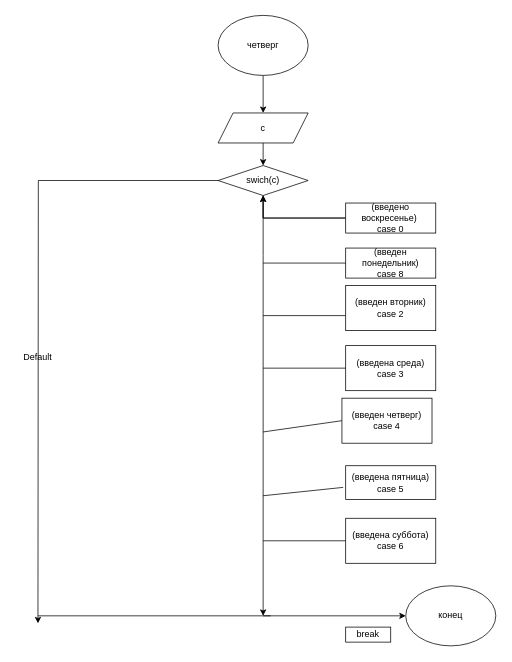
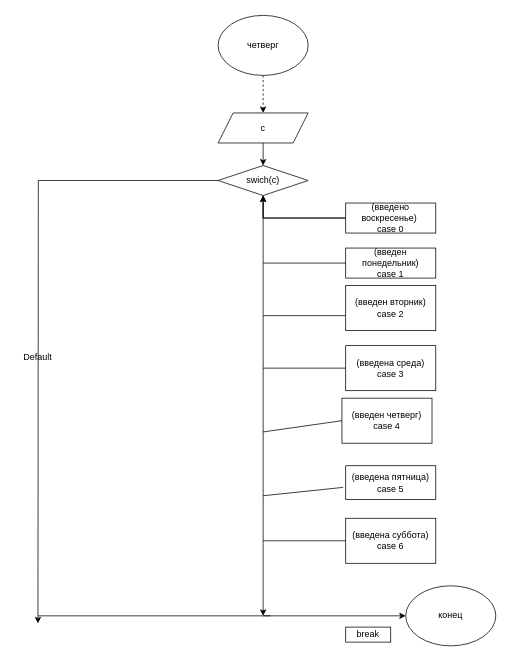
(263, 92) -> (263, 92)
(390, 263) -> (390, 263)
